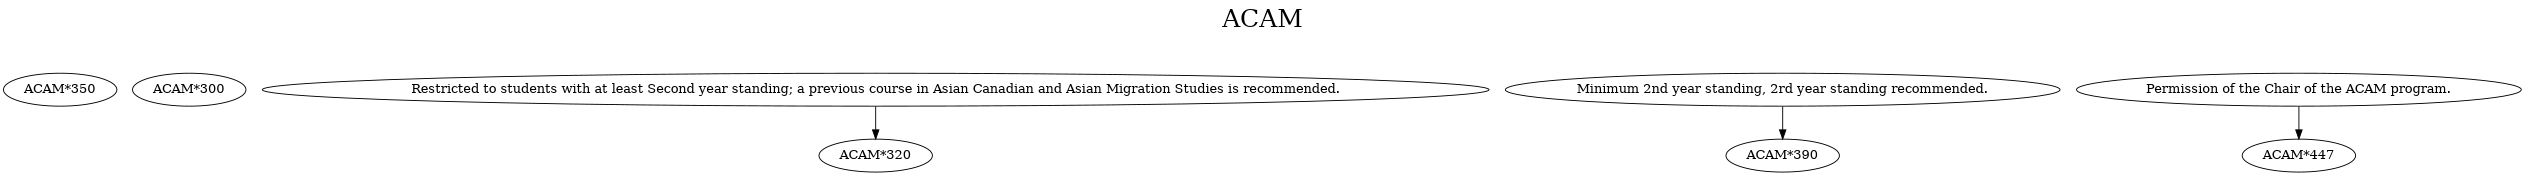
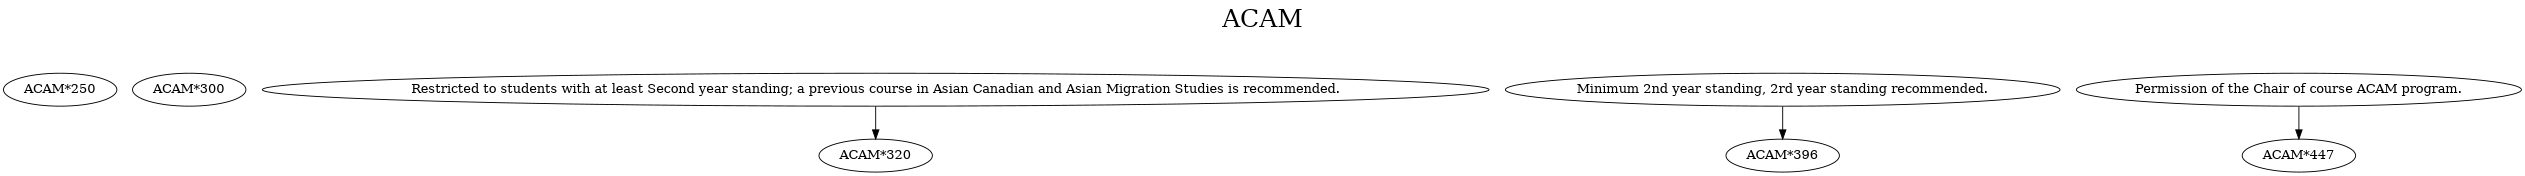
(60, 90) -> (60, 90)
(2299, 90) -> (2299, 90)
(1783, 156) -> (1783, 156)
